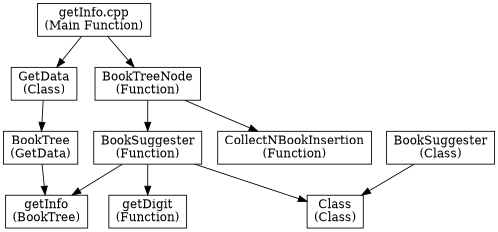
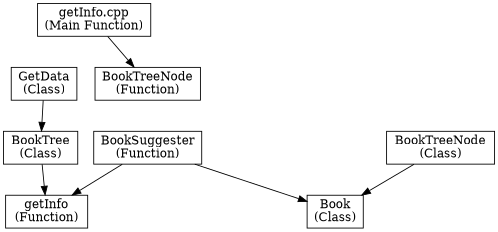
(72, 48) -> none
(148, 111) -> none
(41, 148) -> (41, 148)
(295, 148) -> none
(441, 148) -> (441, 148)
(47, 212) -> (47, 212)
(148, 212) -> none
(335, 212) -> (335, 212)
